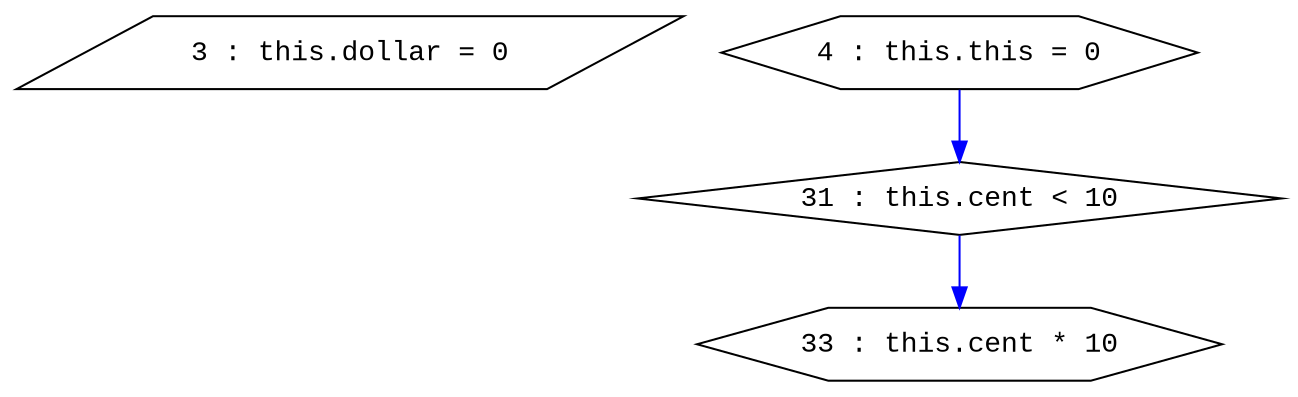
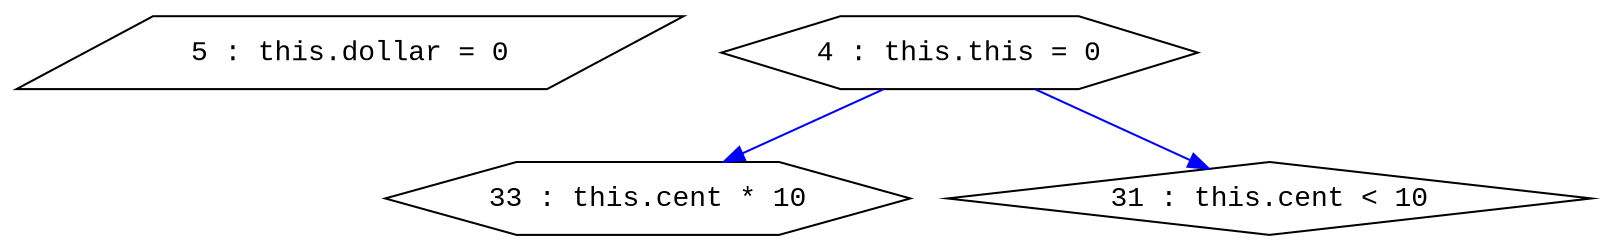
(350, 53) -> (350, 53)
(960, 261) -> (813, 121)
